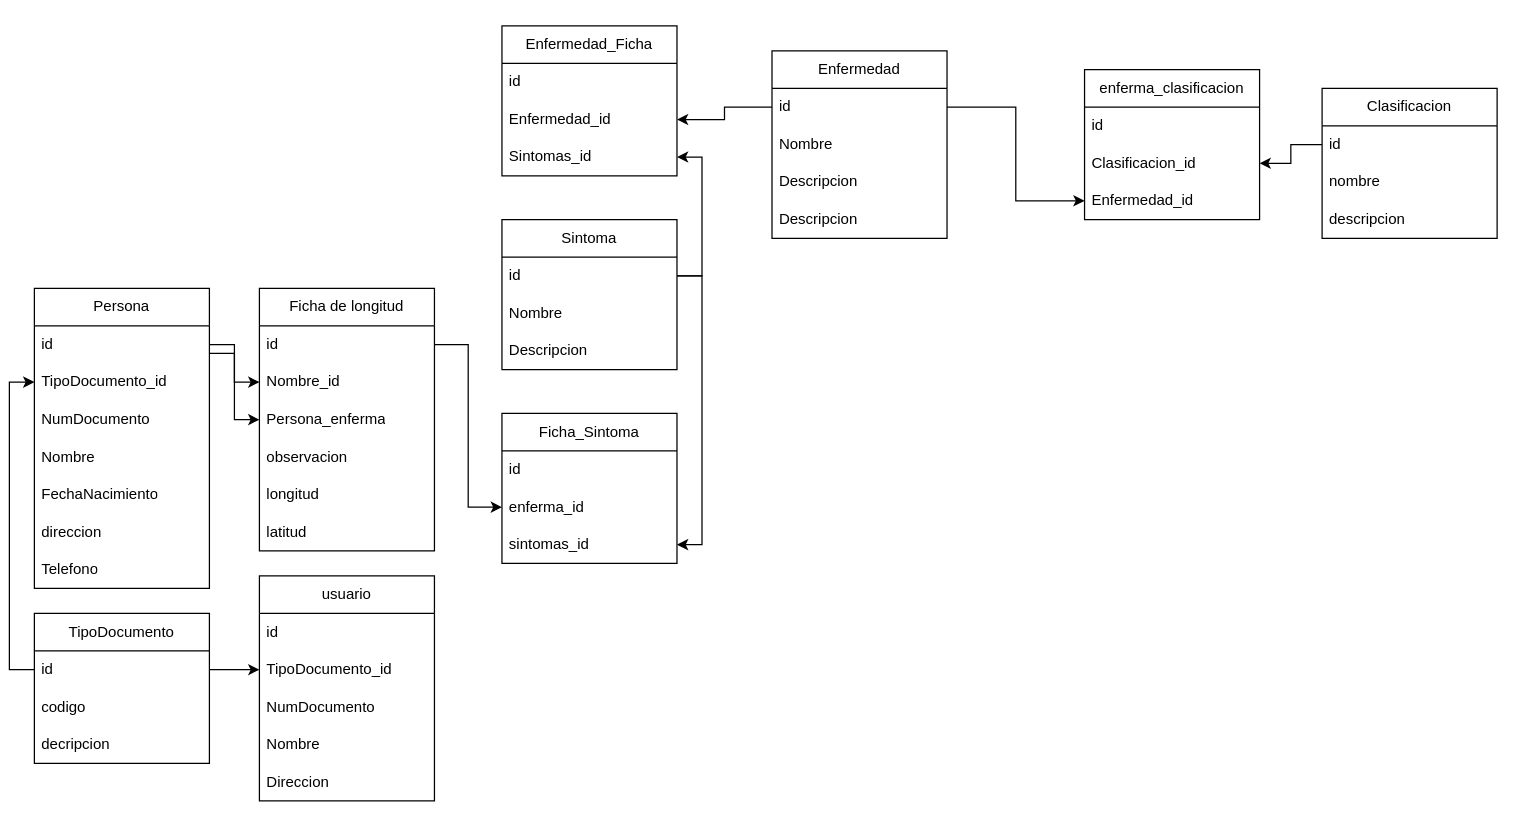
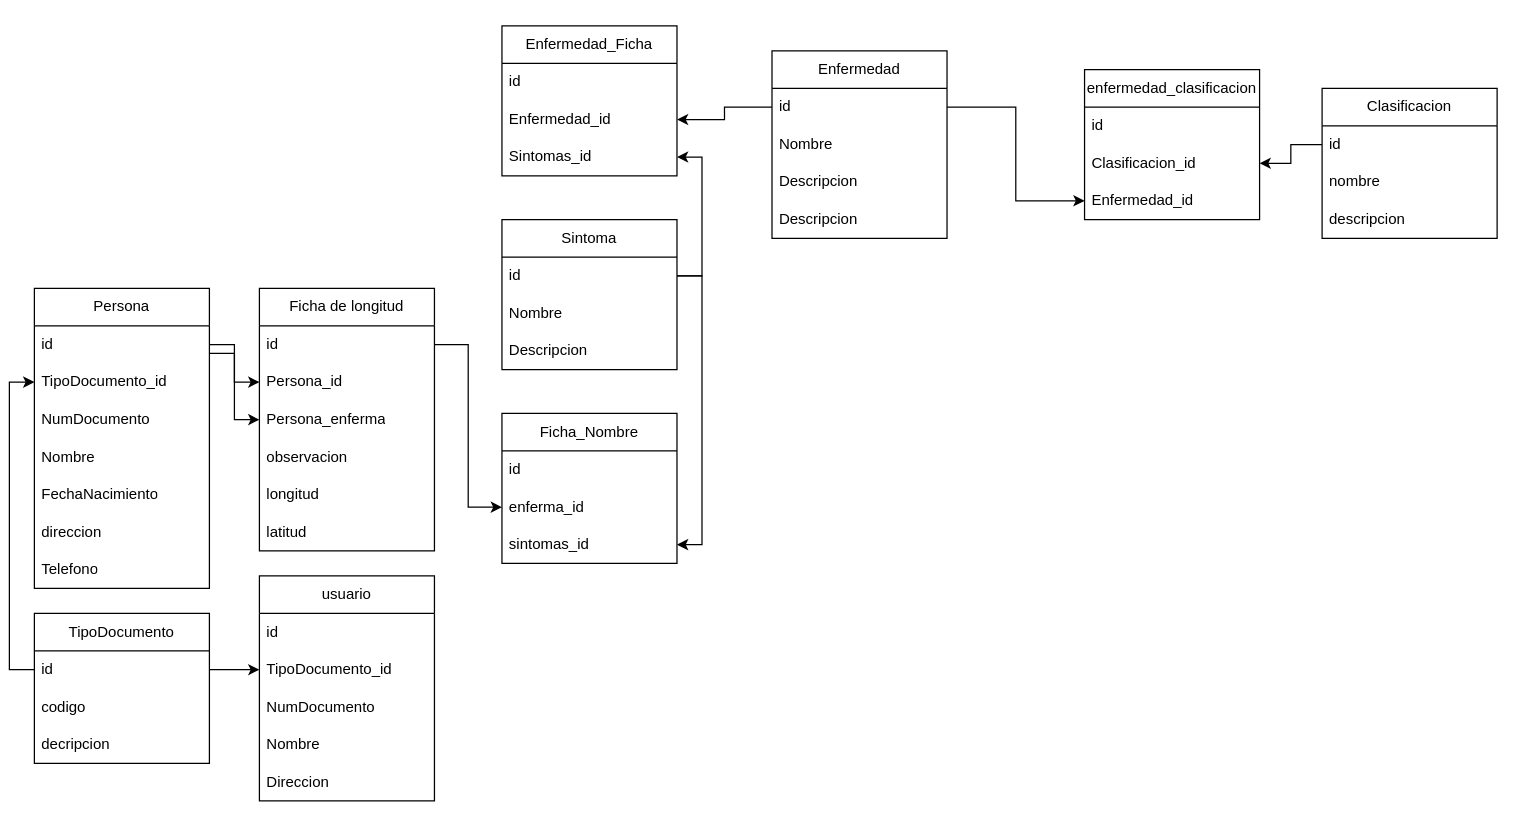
(1172, 88) -> (1172, 88)
(303, 382) -> (307, 382)
(589, 432) -> (589, 432)
